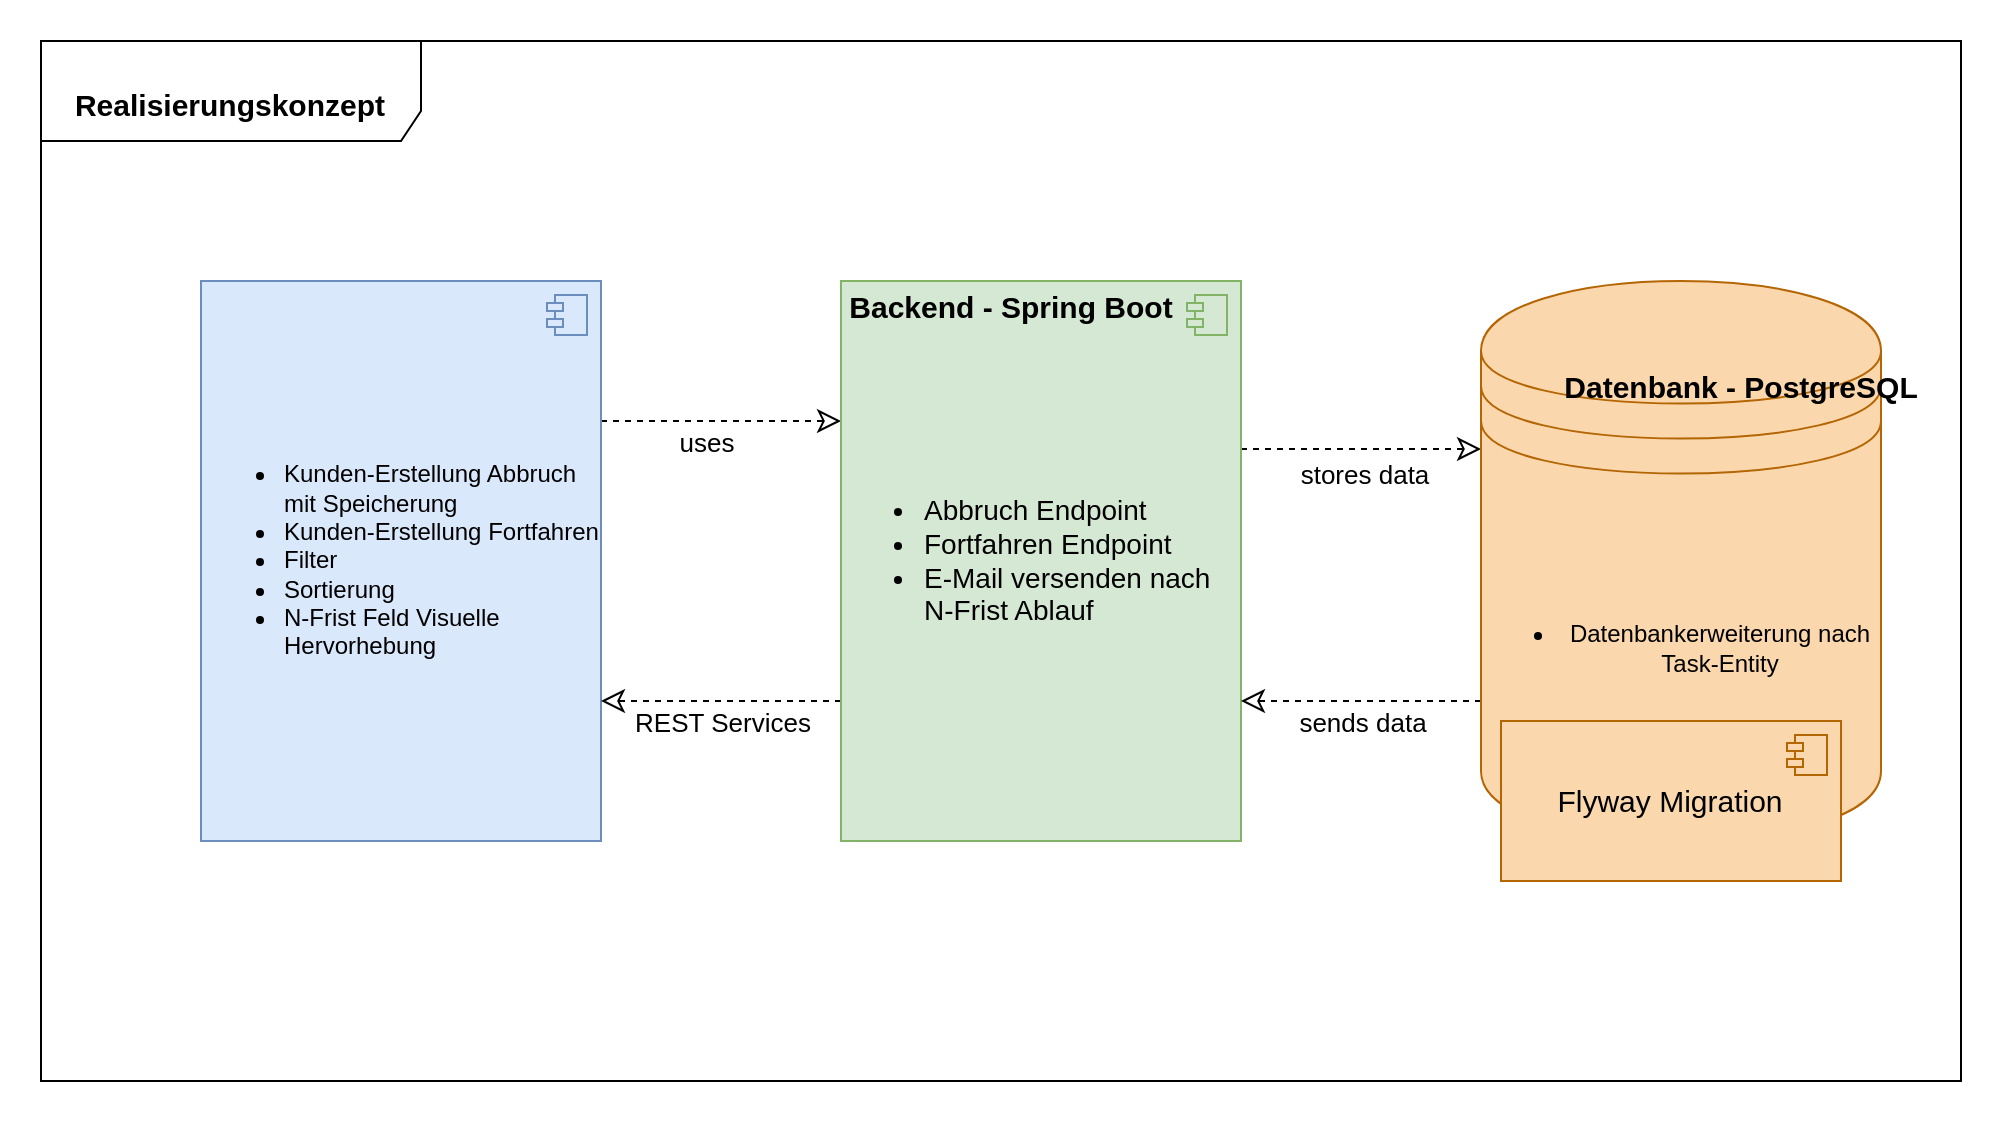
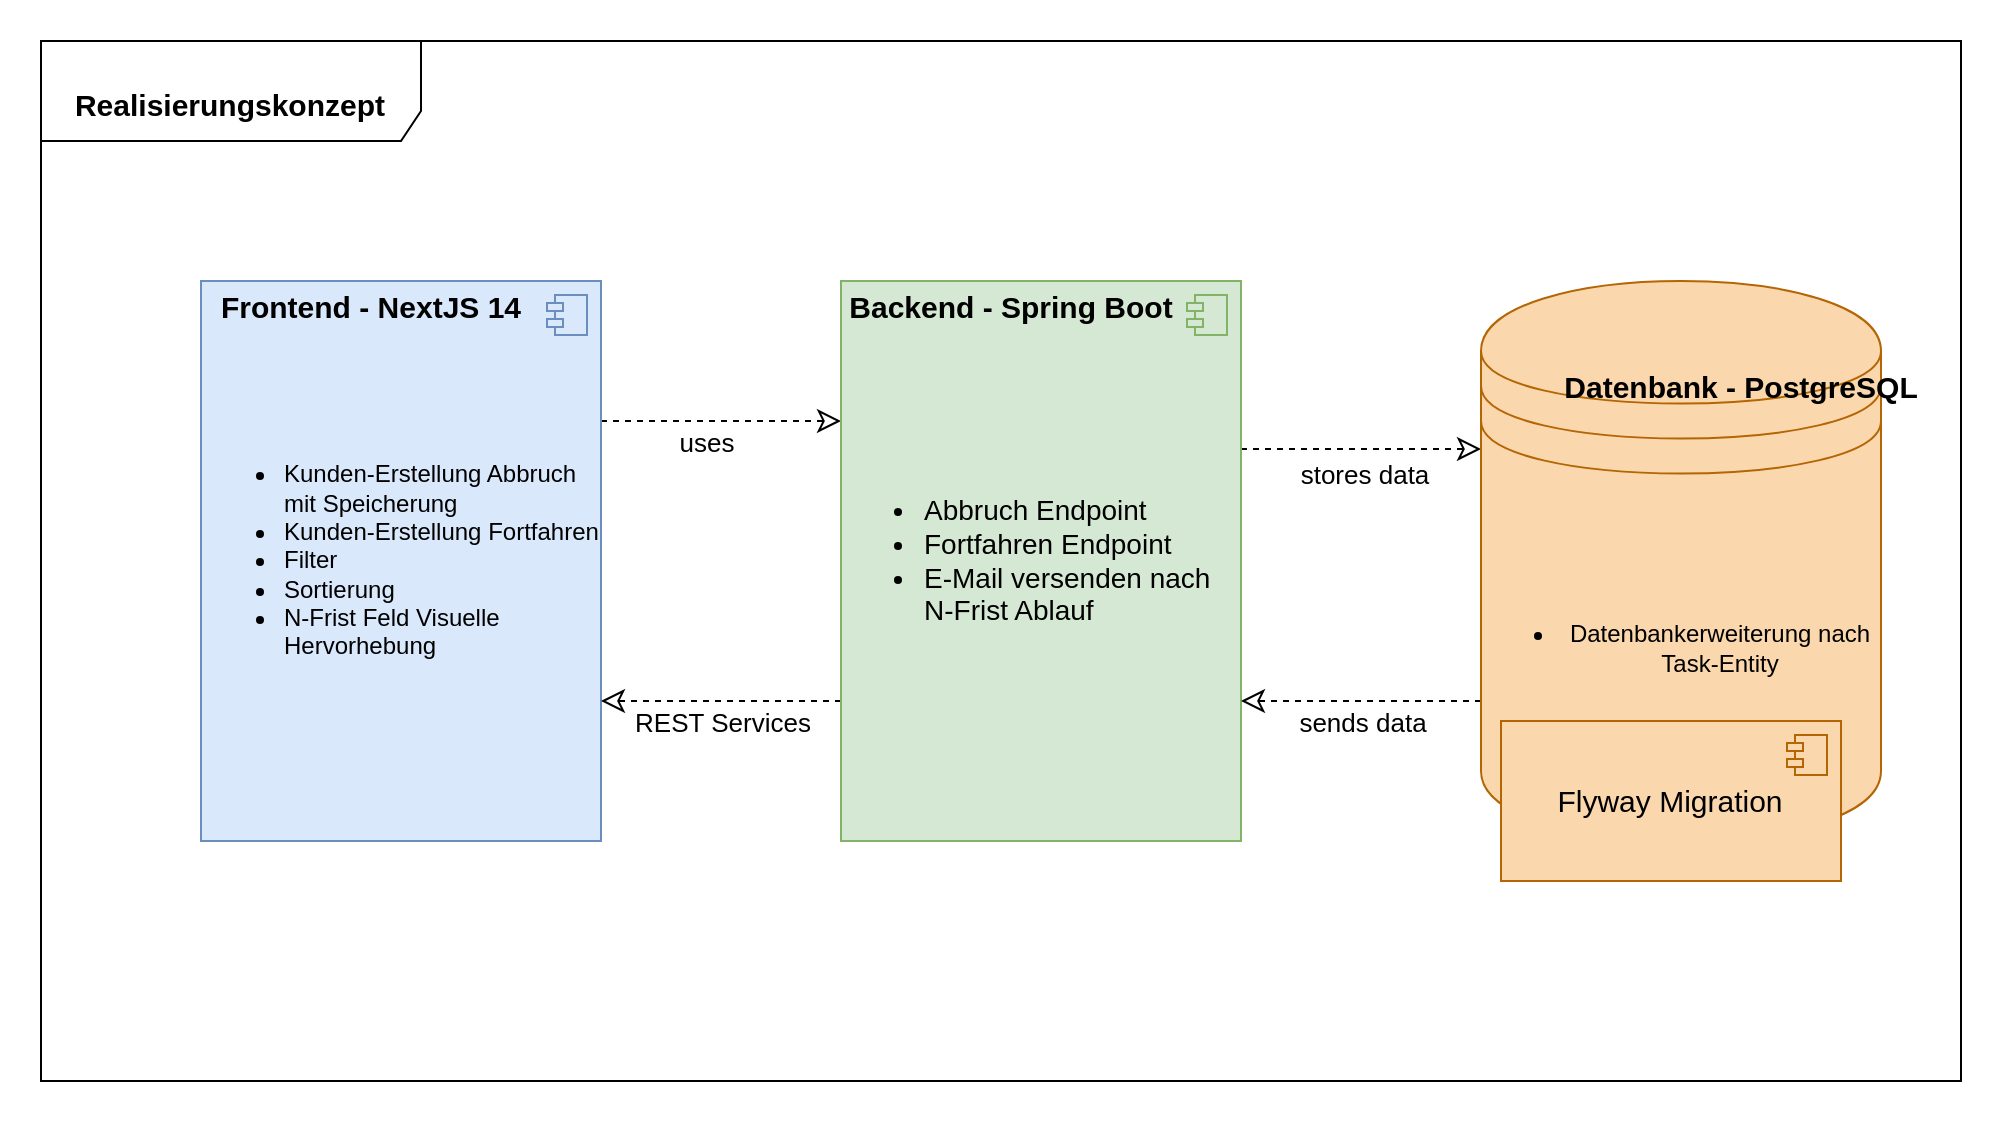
none -> (371, 307)
